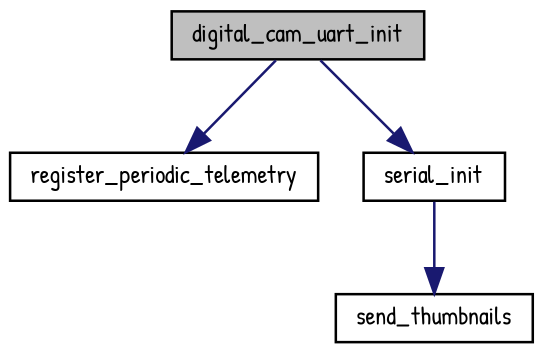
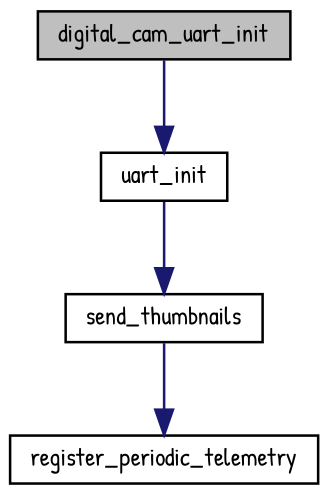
(240, 97) -> (164, 376)
(434, 177) -> (164, 177)
